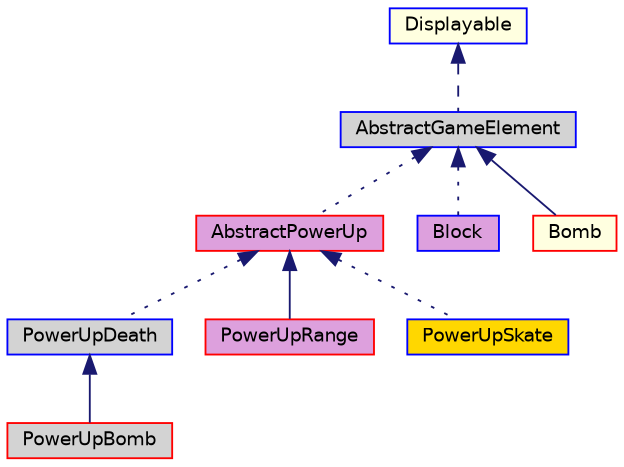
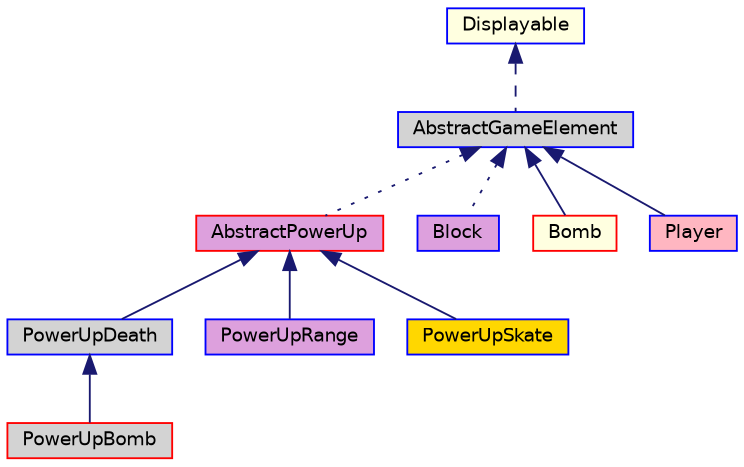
none -> (693, 233)
(181, 289) -> (181, 289)
(397, 289) -> (397, 289)
(290, 337) -> (290, 337)
